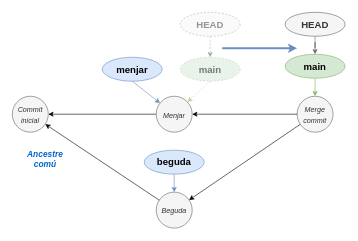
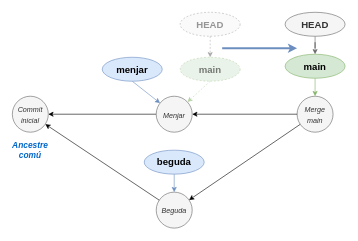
(315, 114) -> (315, 114)
(45, 159) -> (30, 150)
